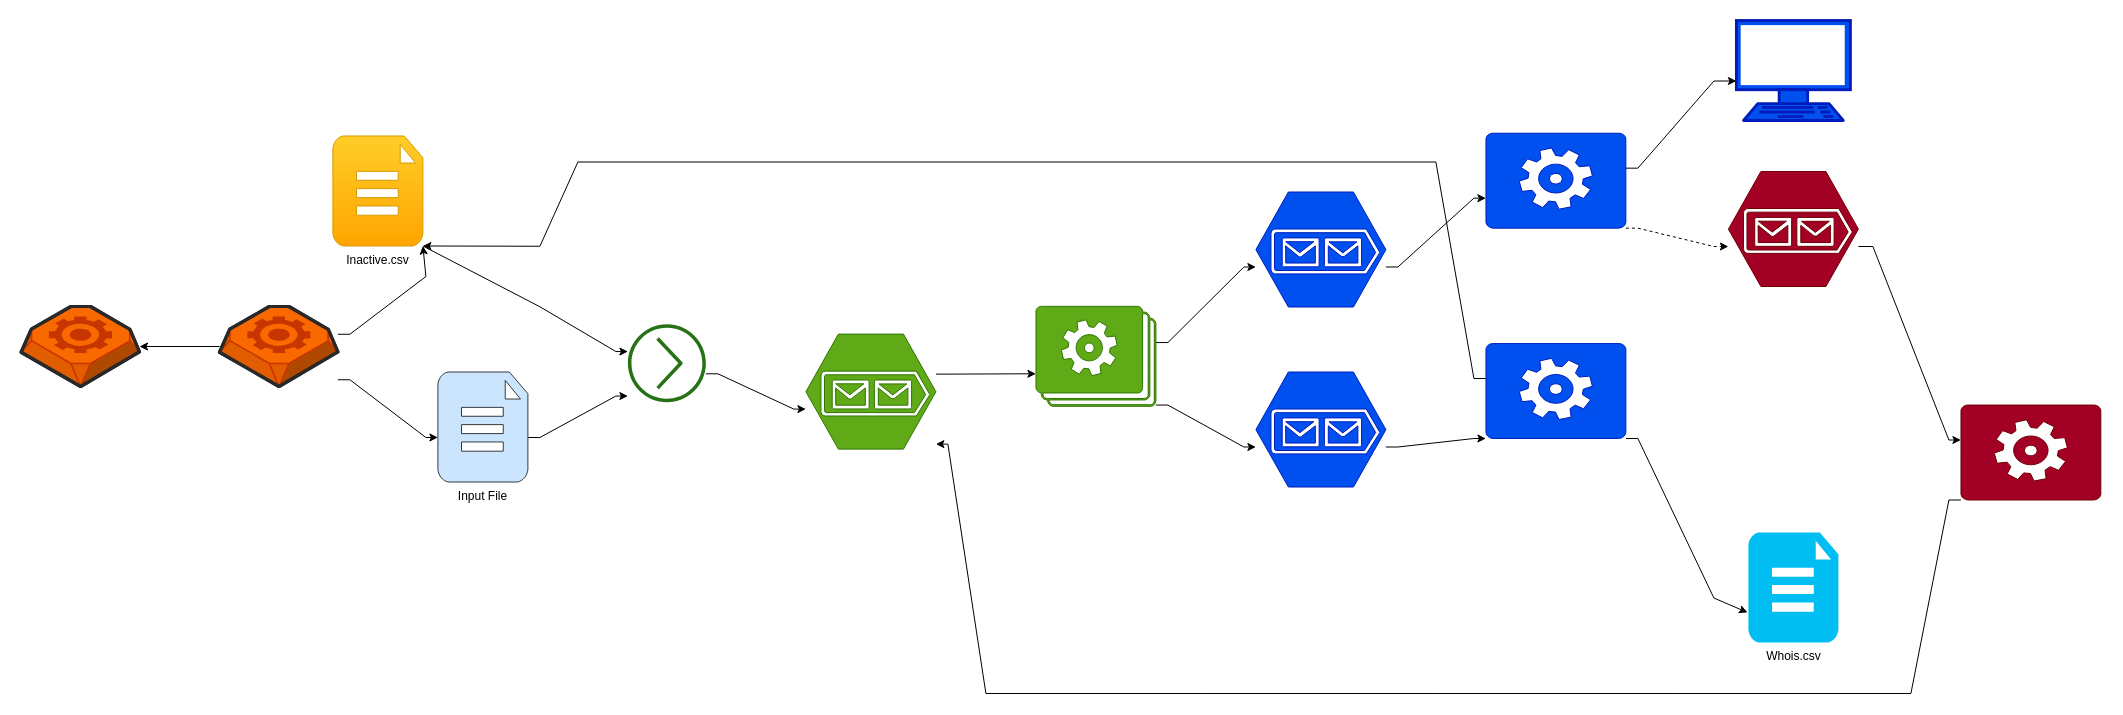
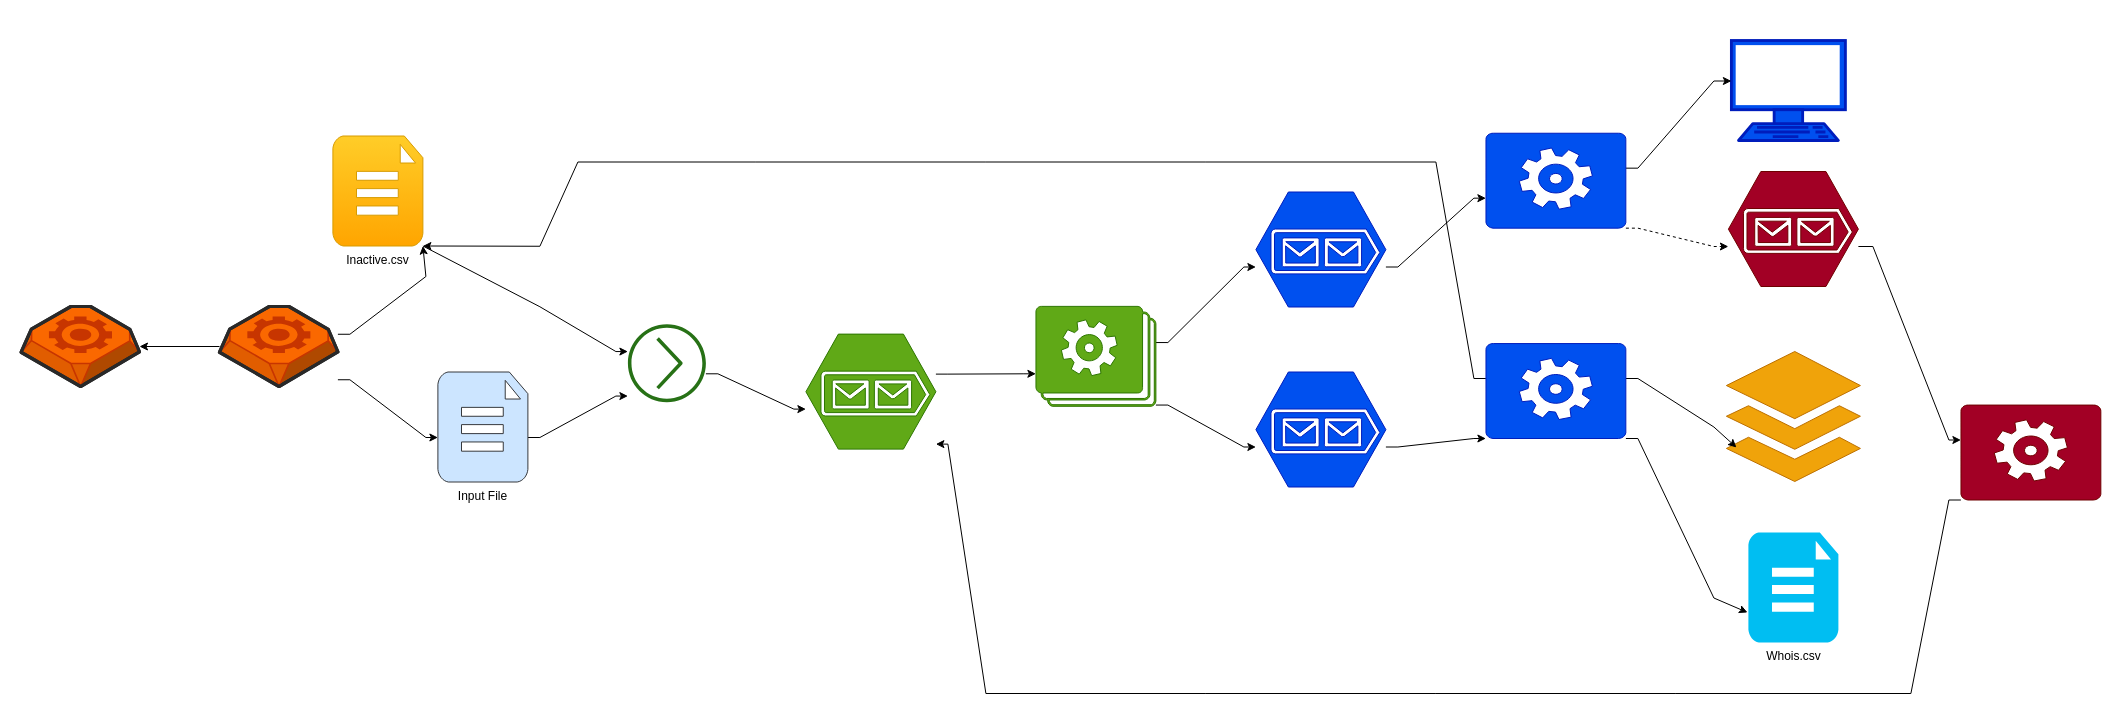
(1793, 71) -> (1788, 91)
none -> (1681, 406)
none -> (1793, 417)
